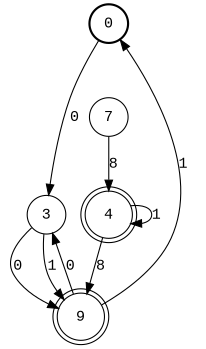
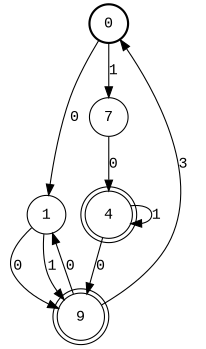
none -> (109, 65)
(114, 164) -> (114, 164)
(183, 164) -> (183, 164)
(47, 215) -> (47, 215)
(101, 266) -> (101, 266)
